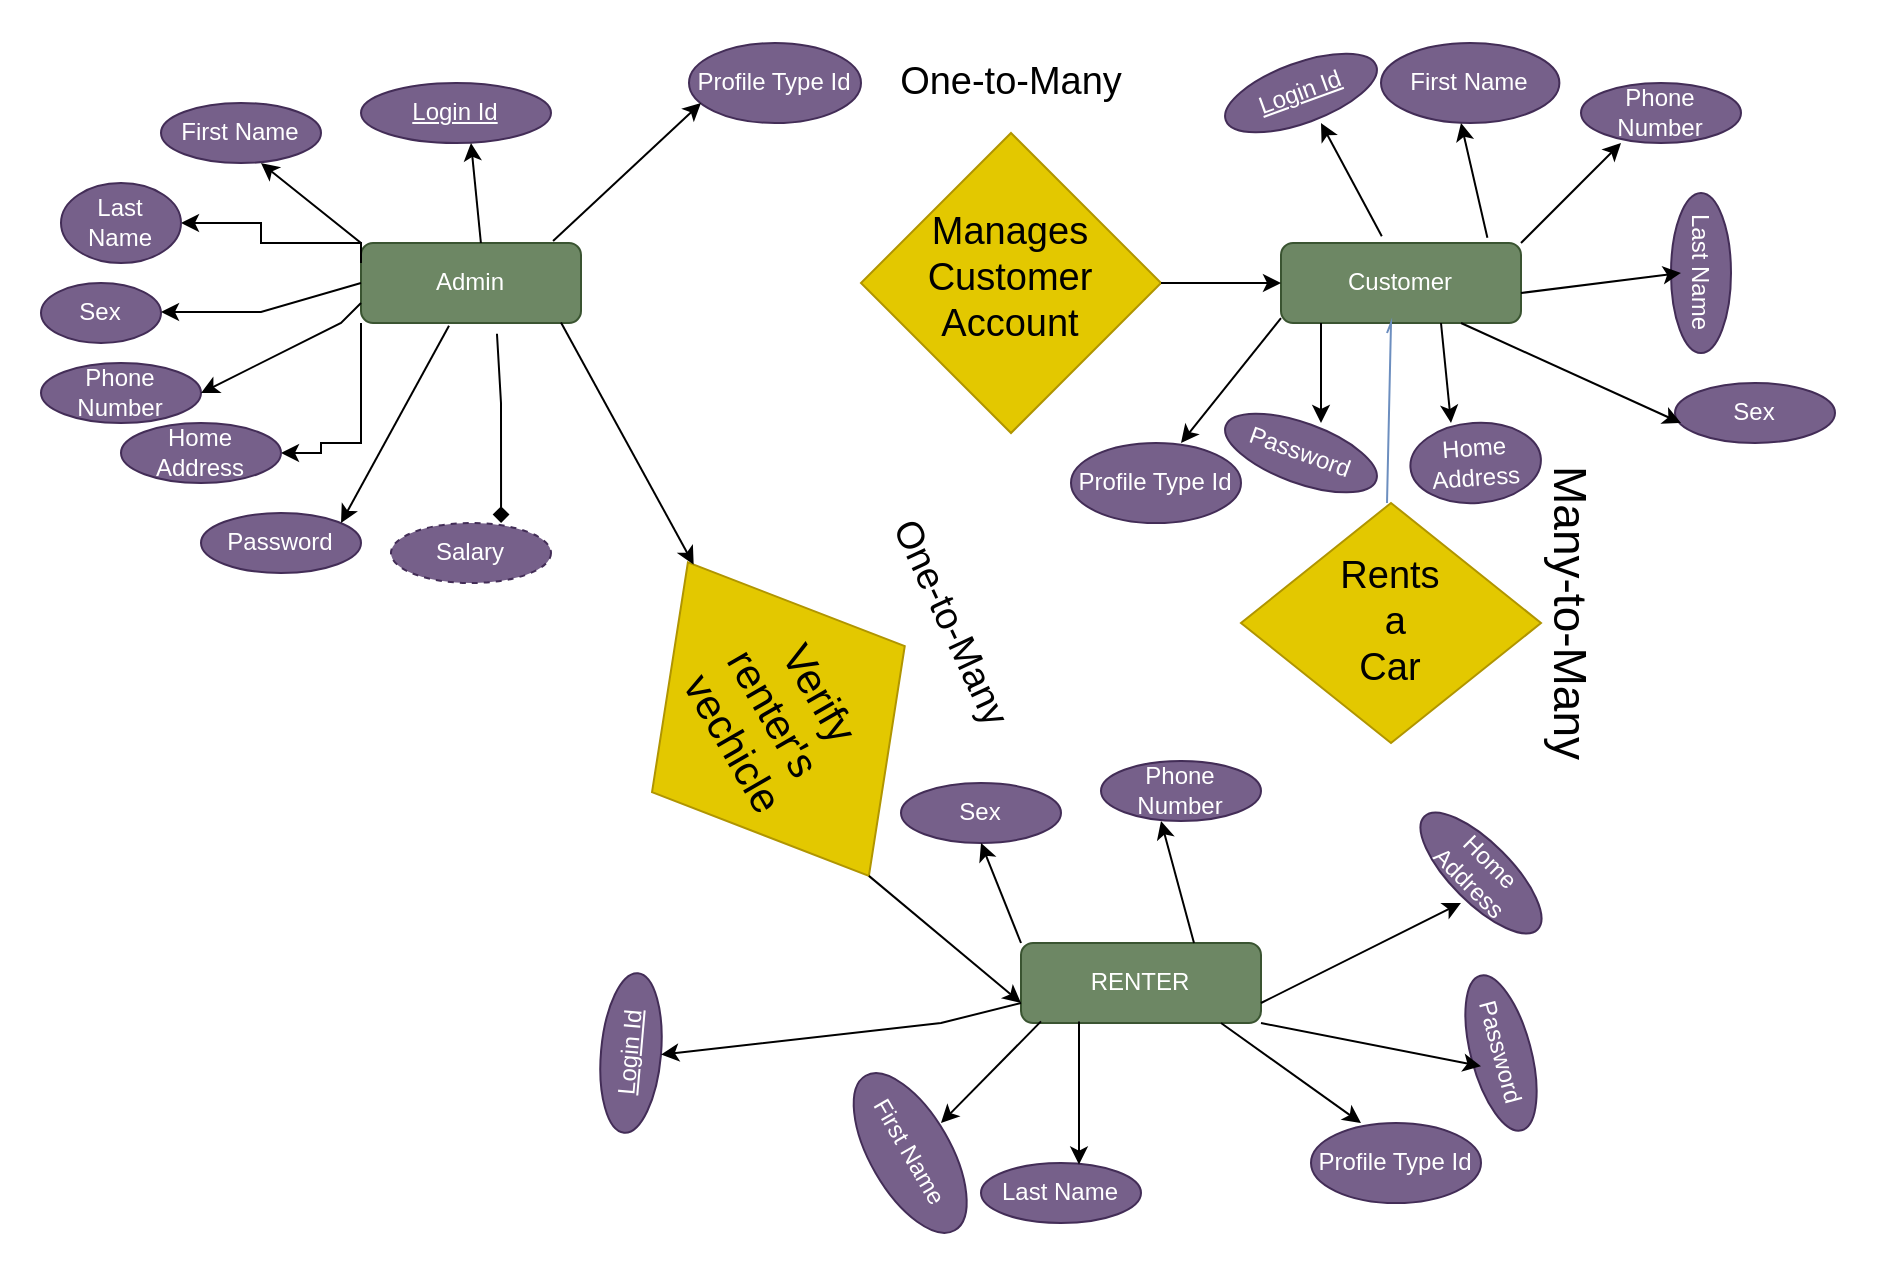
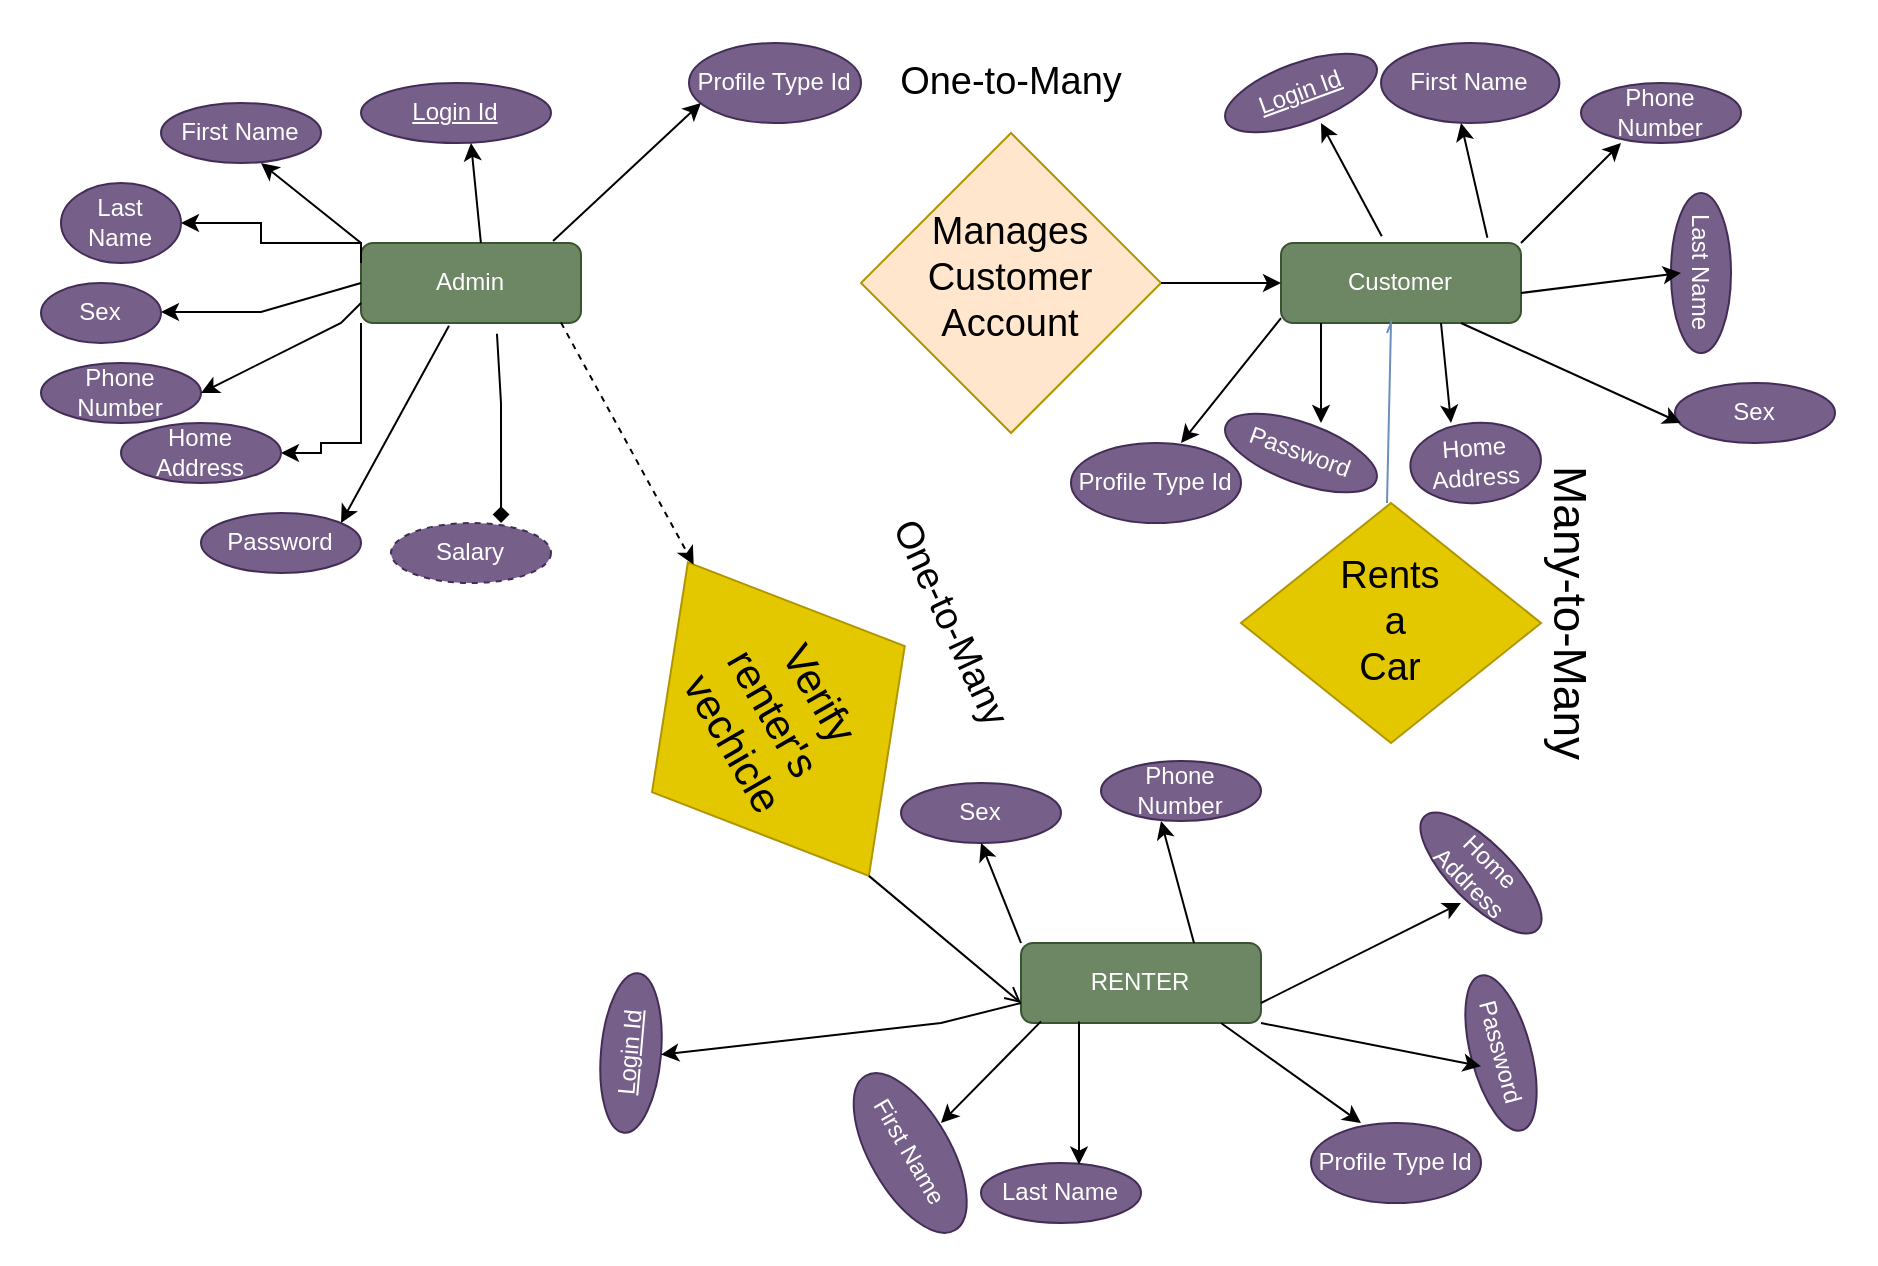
(1011, 283) -> (1011, 283)
(625, 439) -> (625, 439)
(1010, 994) -> (1012, 996)
